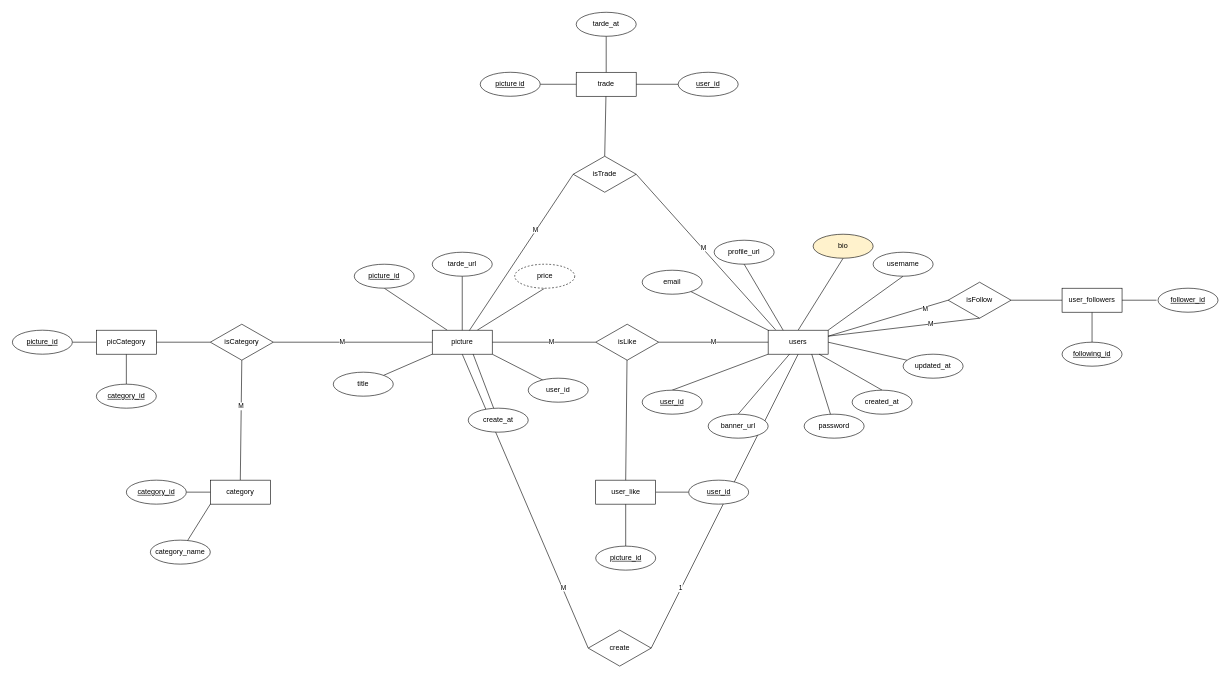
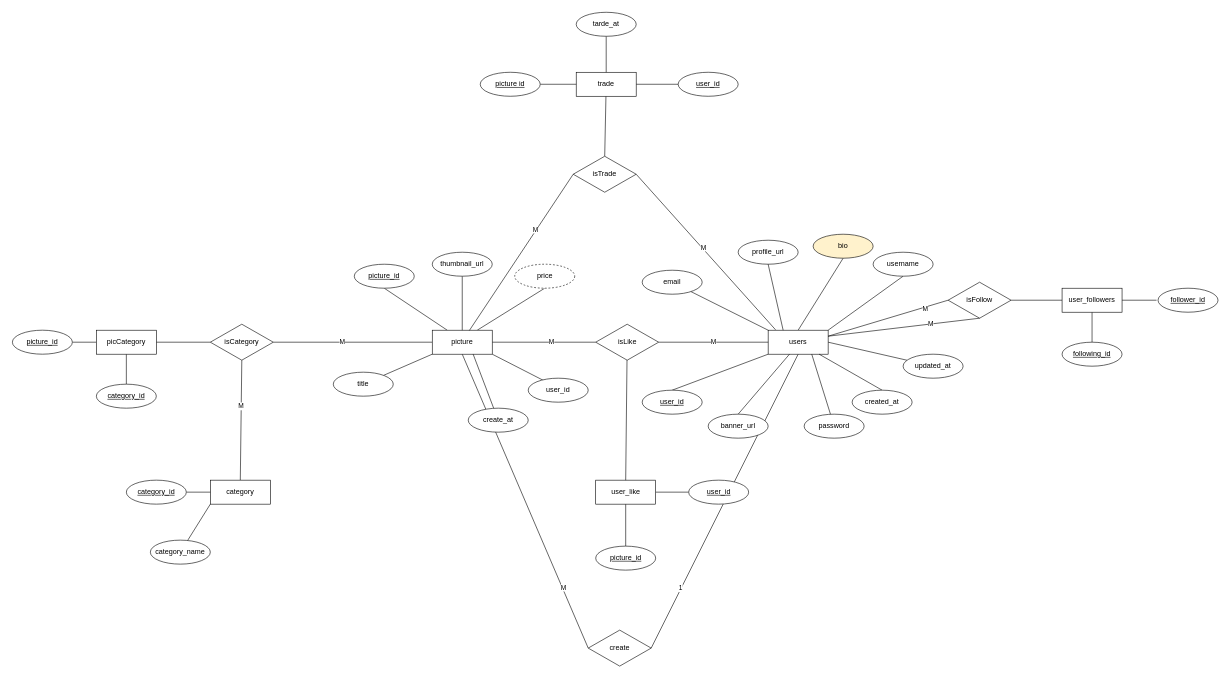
(744, 252) -> (768, 252)
(462, 264) -> (462, 264)
